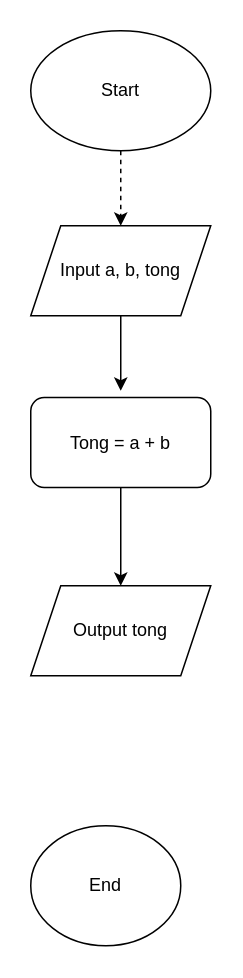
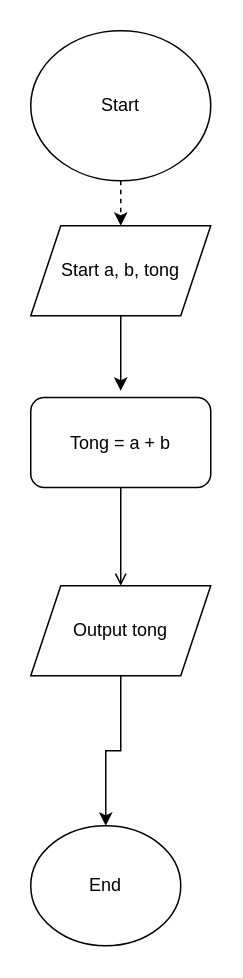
(121, 91) -> (121, 106)
(121, 271) -> (121, 271)
(121, 574) -> (121, 576)
none -> (119, 751)
